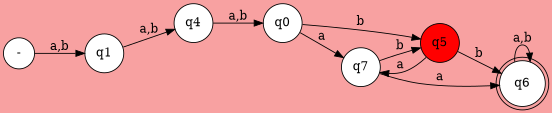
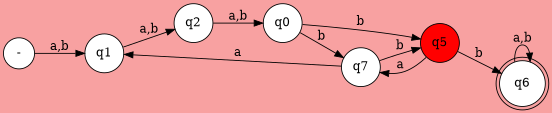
(194, 23) -> (194, 23)
(322, 37) -> (322, 37)
(434, 85) -> (237, 60)
